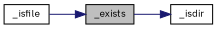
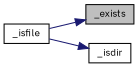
(147, 14) -> (64, 42)
